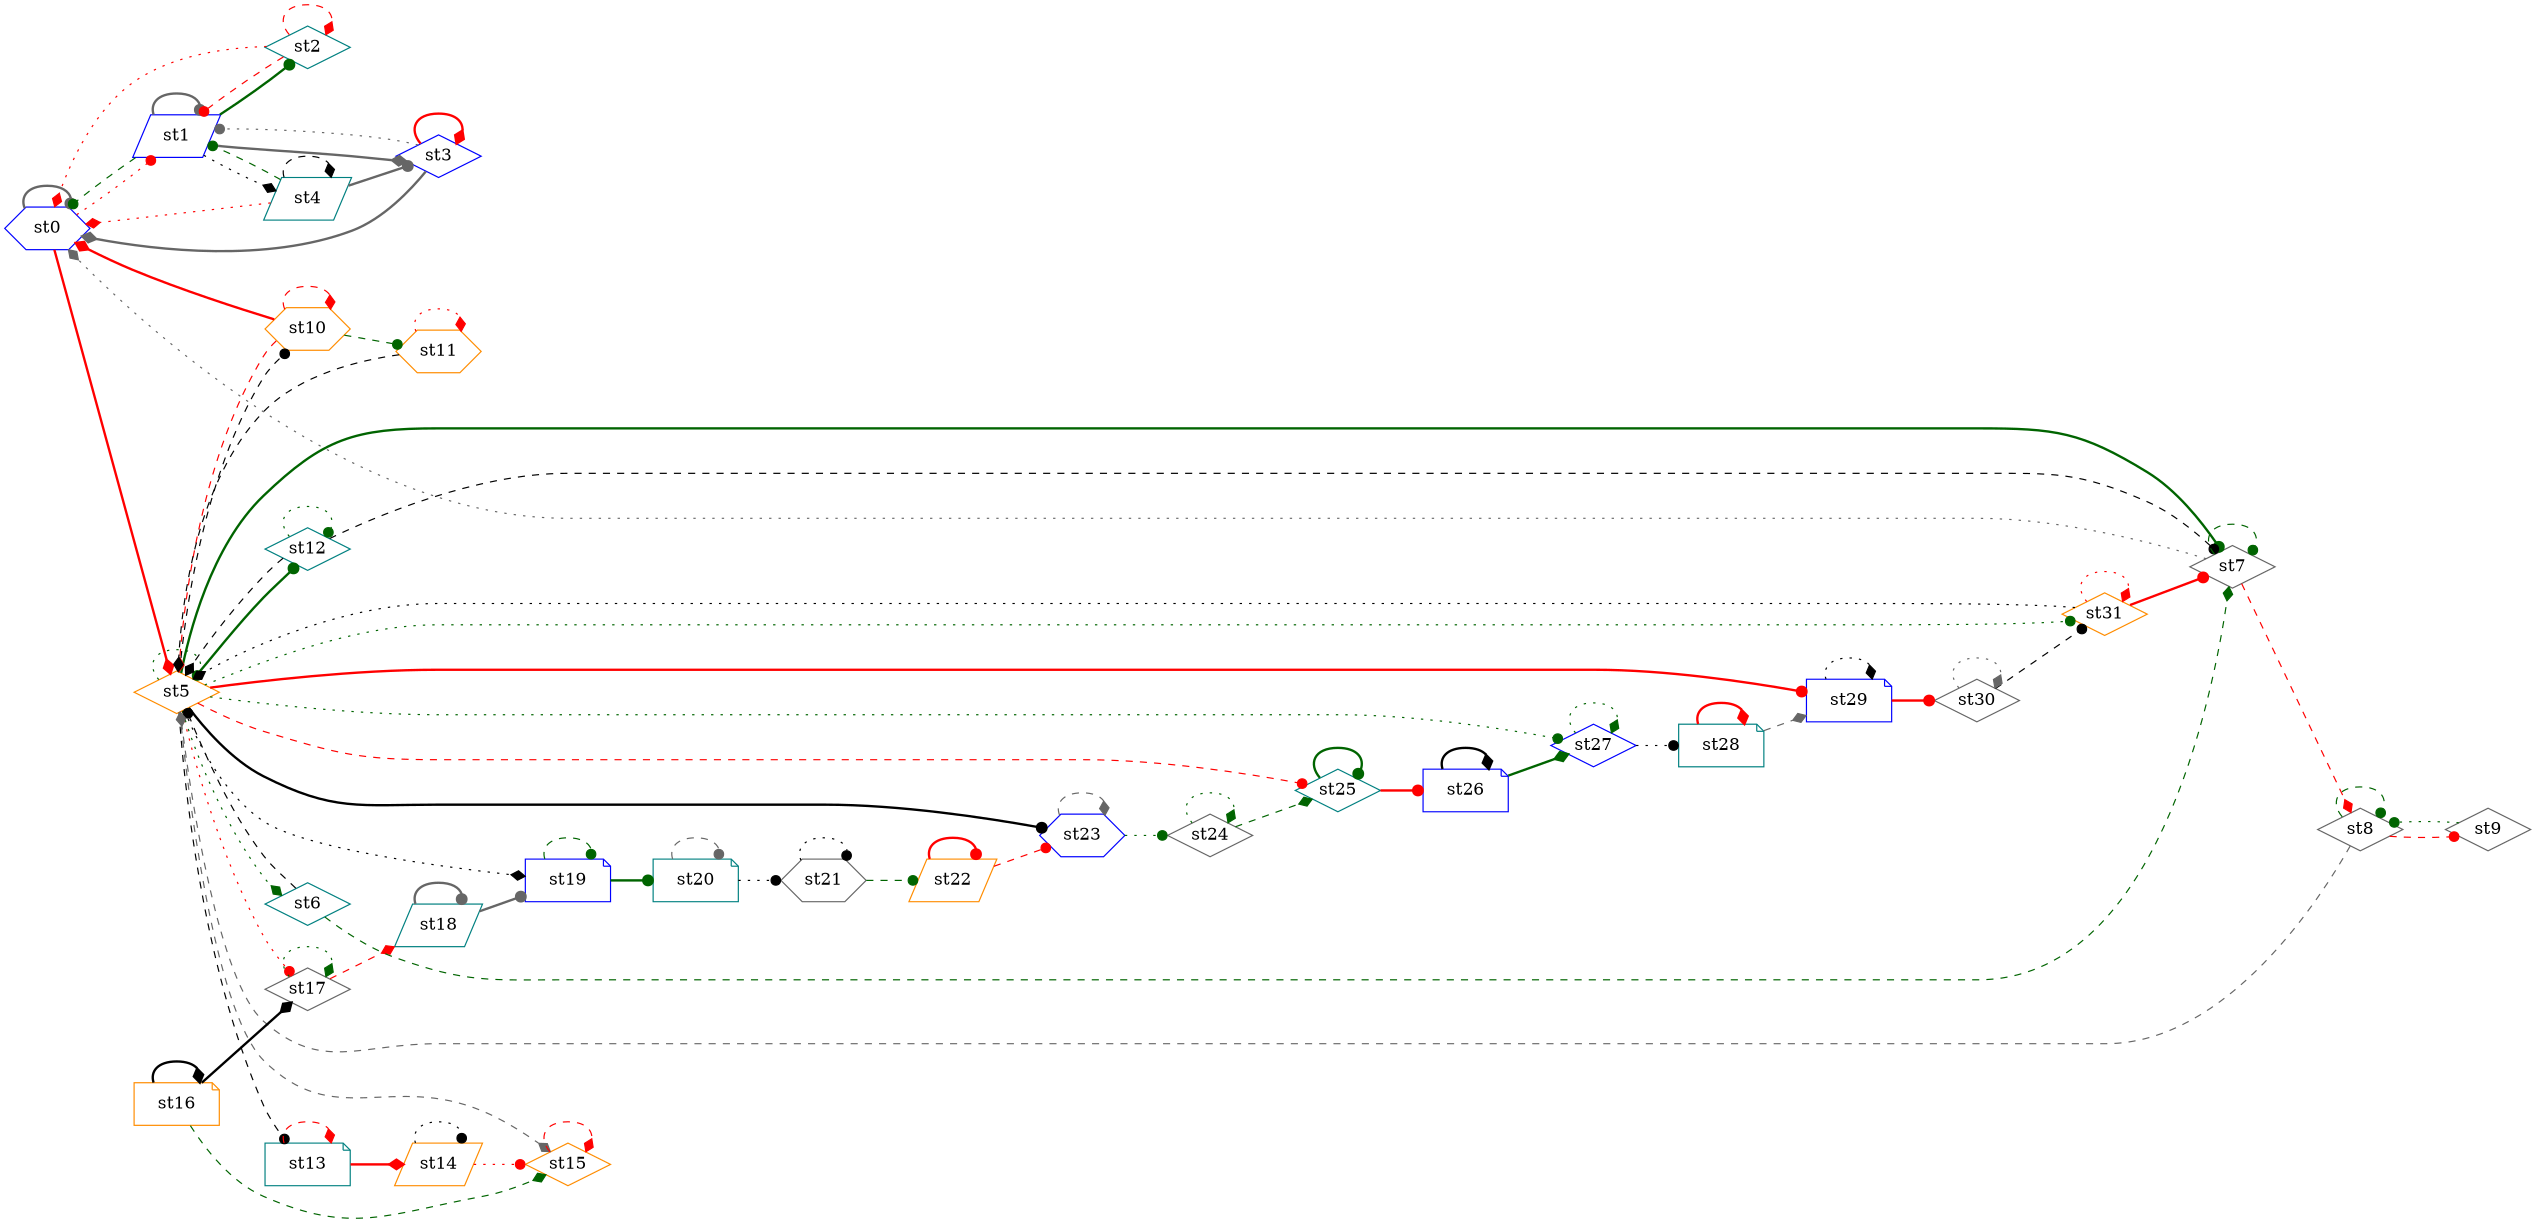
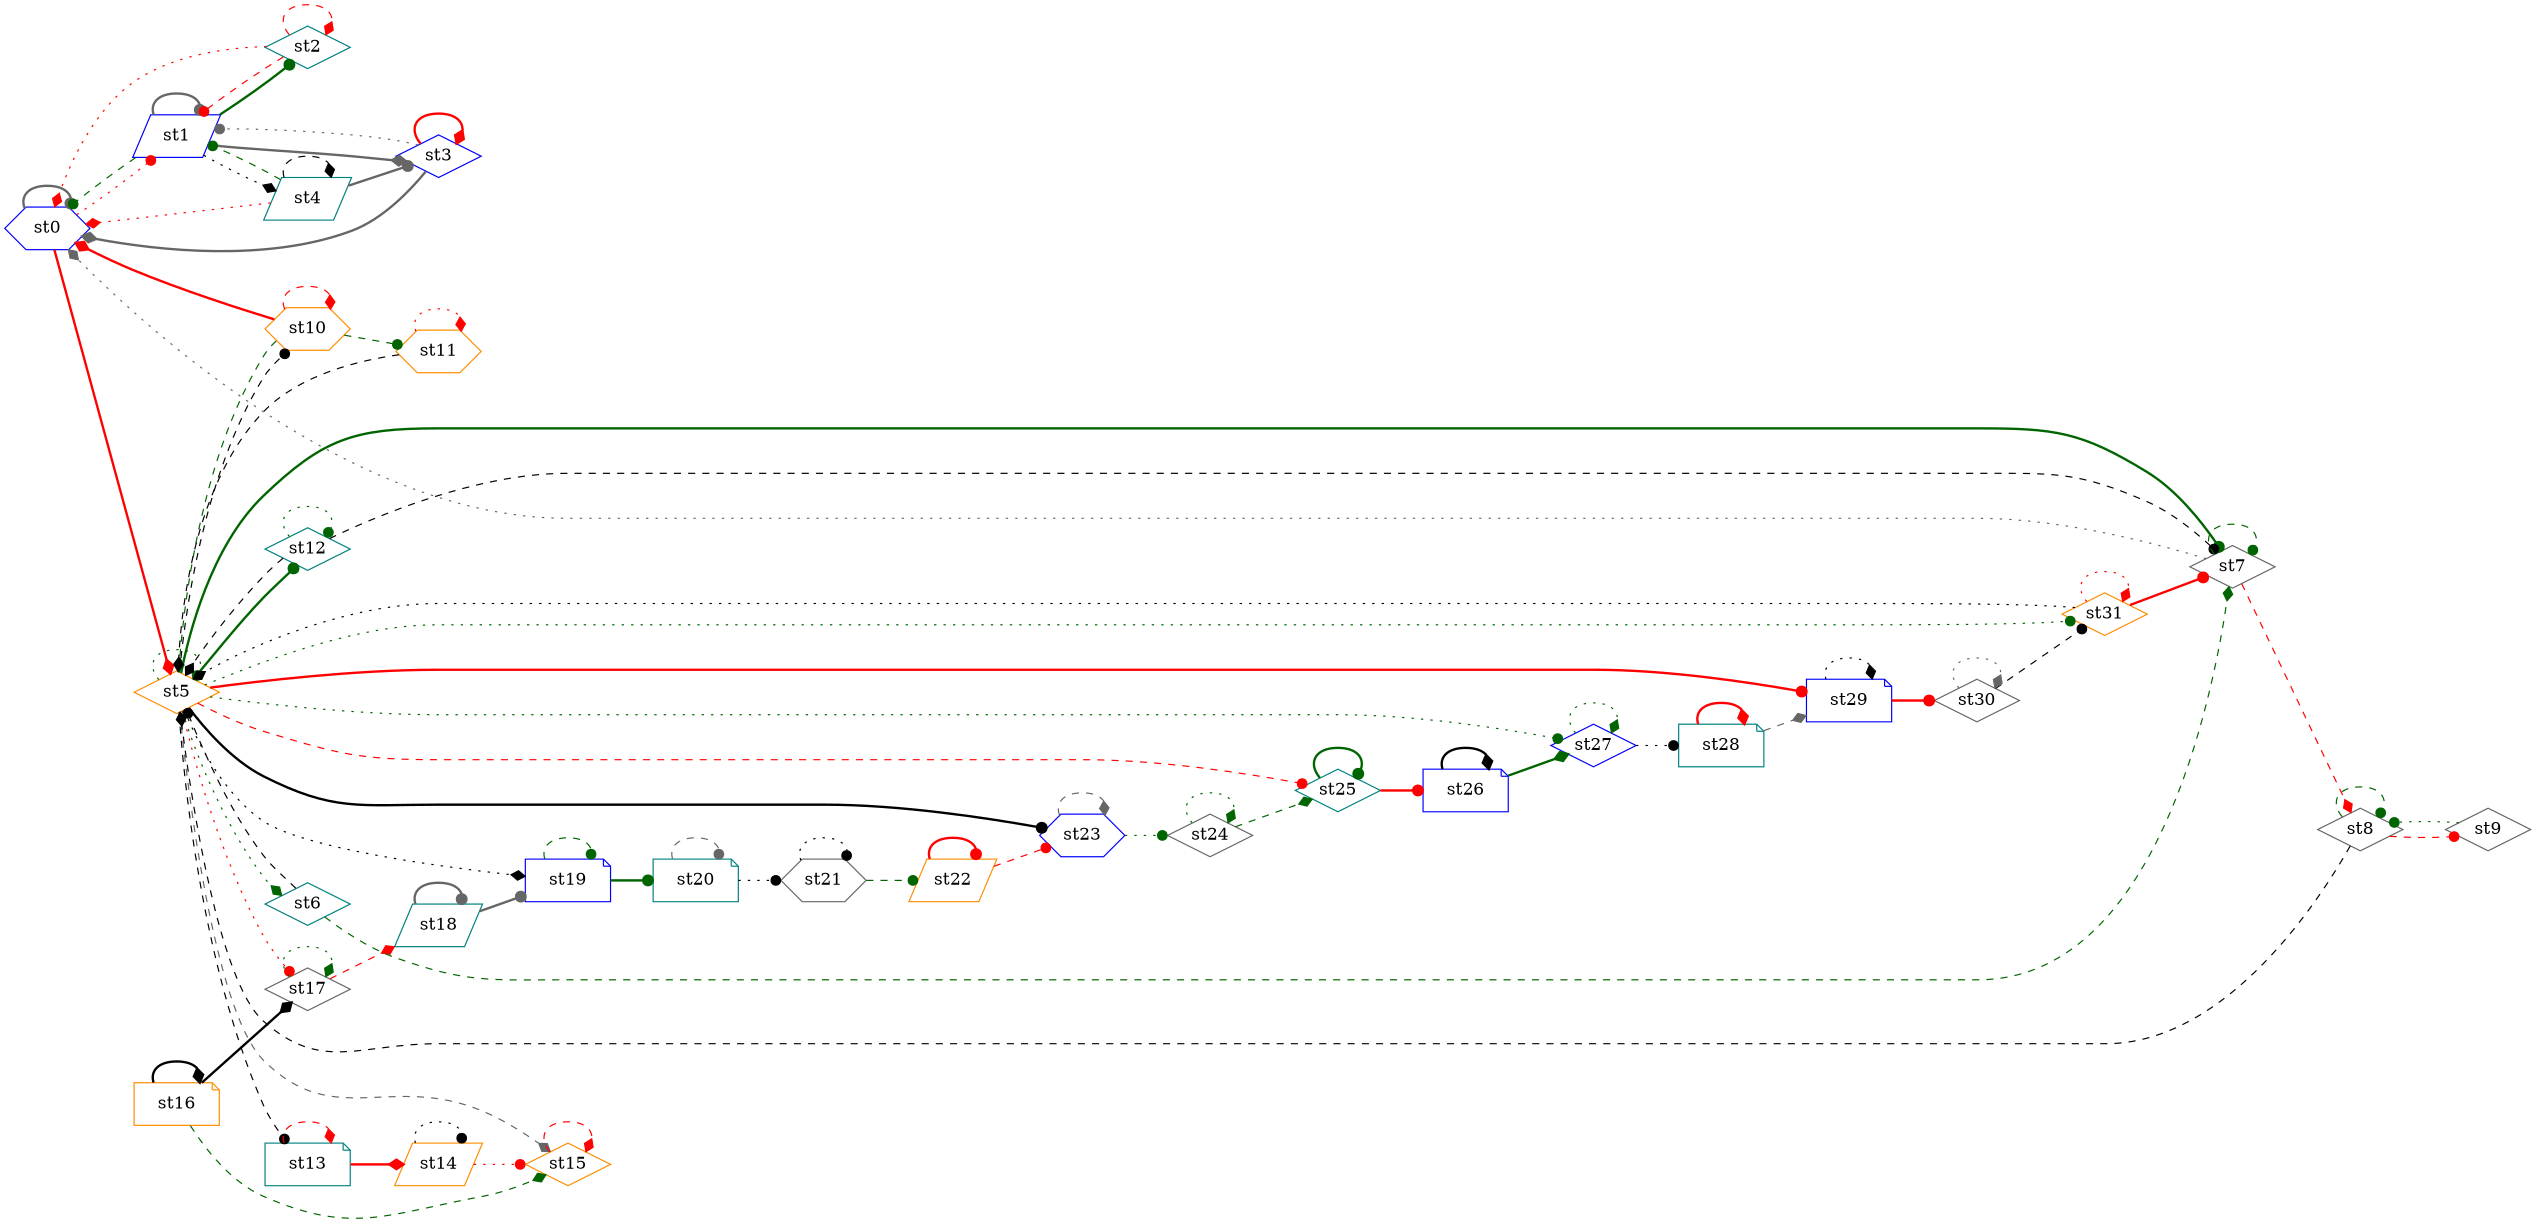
(223, 444) -> (223, 444)
(1190, 1044) -> (1190, 1044)
